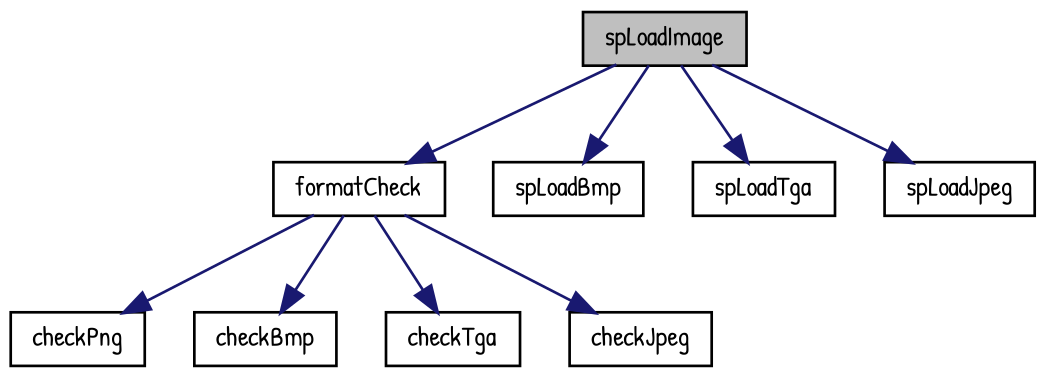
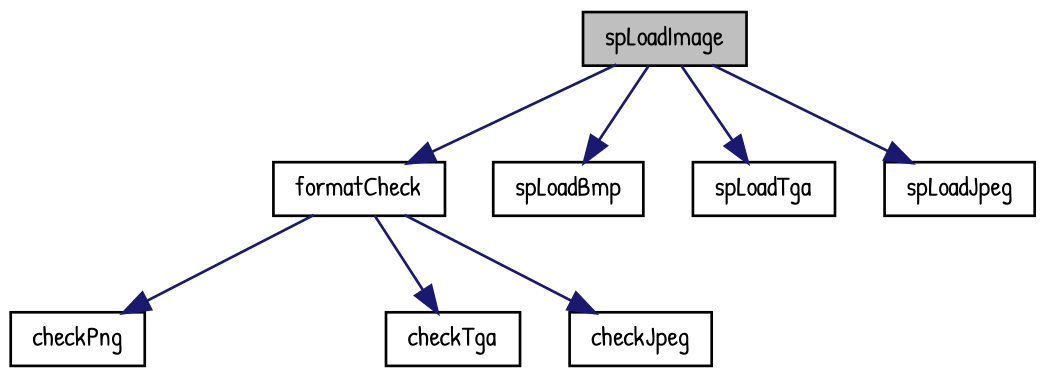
(265, 339) -> none
